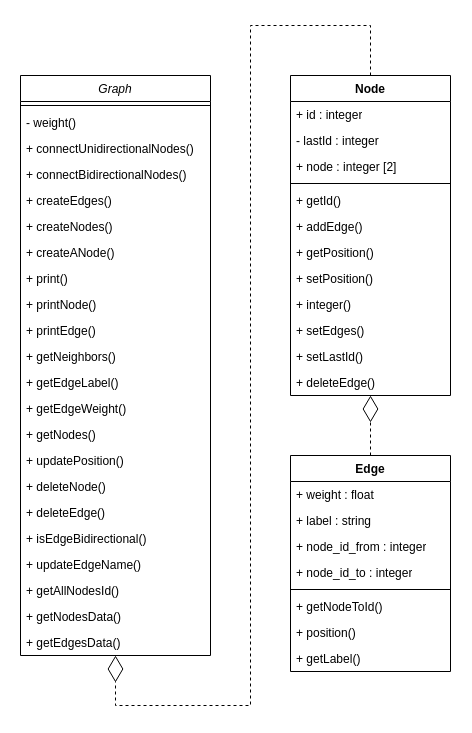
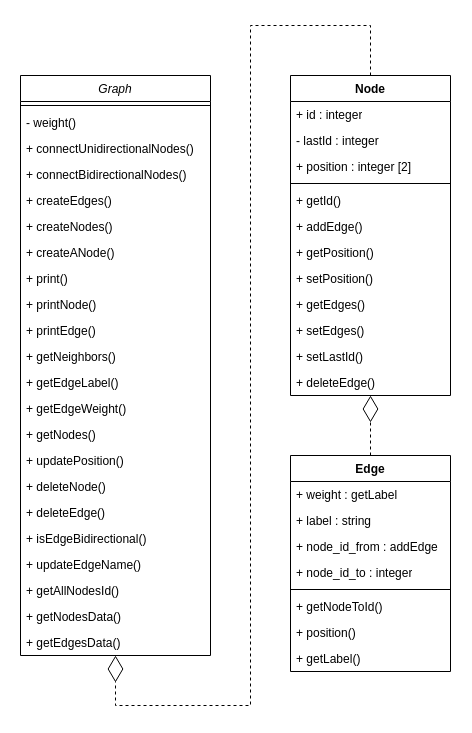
(354, 168) -> (365, 168)
(330, 306) -> (335, 306)
(341, 496) -> (351, 496)
(368, 548) -> (369, 548)
